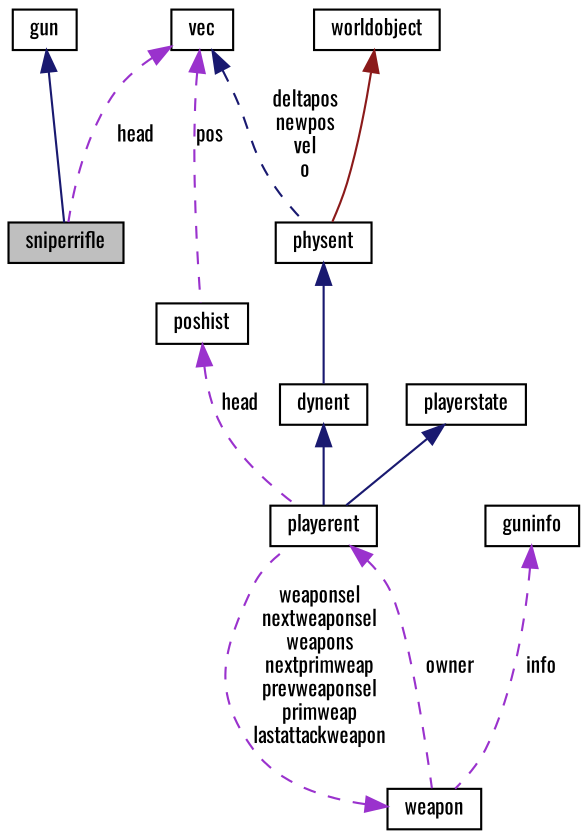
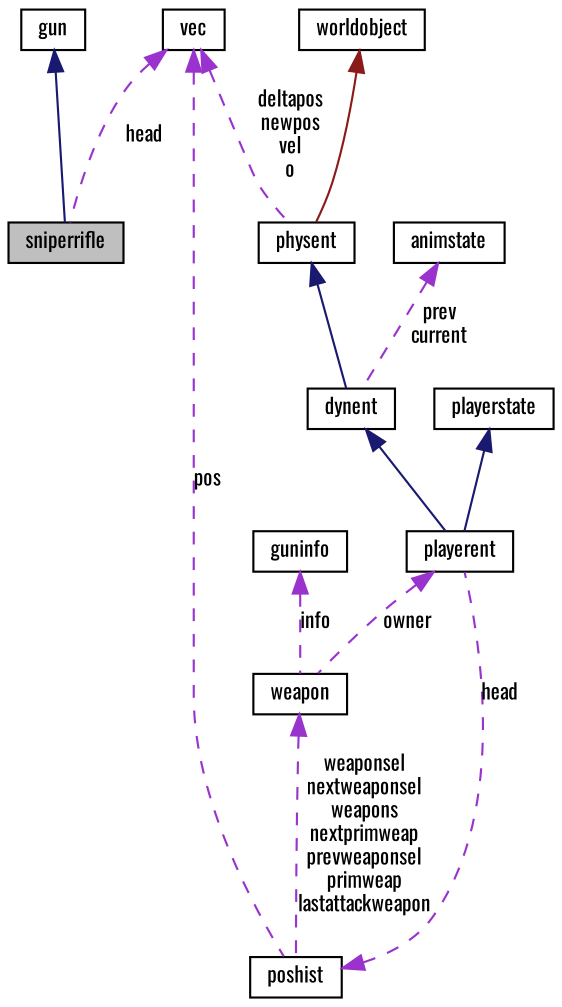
(255, 150) -> (243, 149)
none -> (449, 243)
(230, 705) -> (297, 846)
